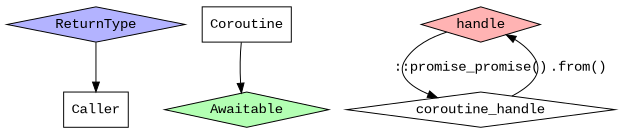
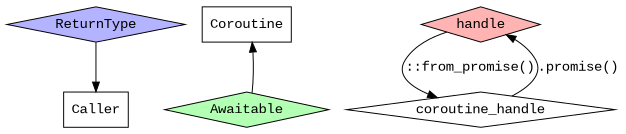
(240, 63) -> (253, 73)
(470, 67) -> (470, 67)
(578, 67) -> (578, 67)
